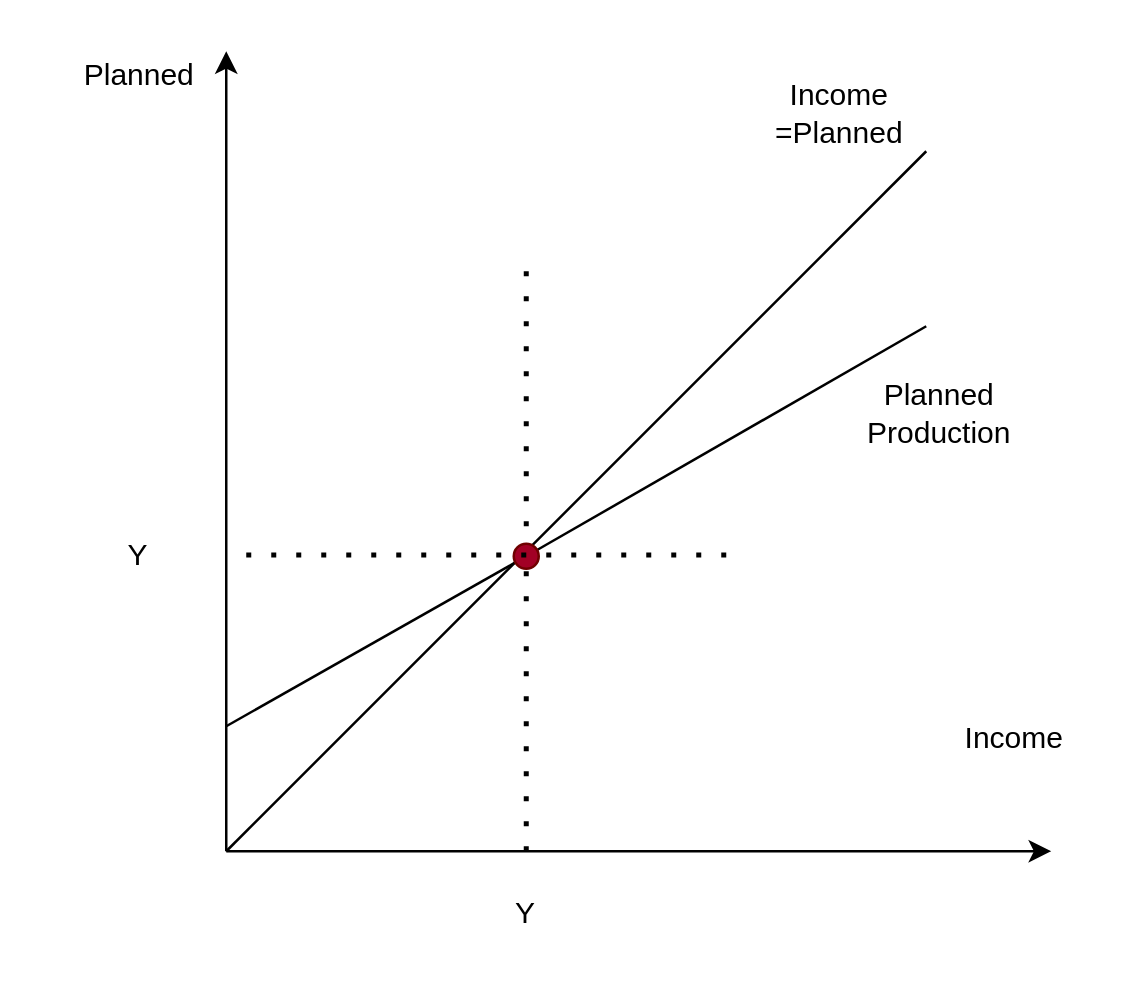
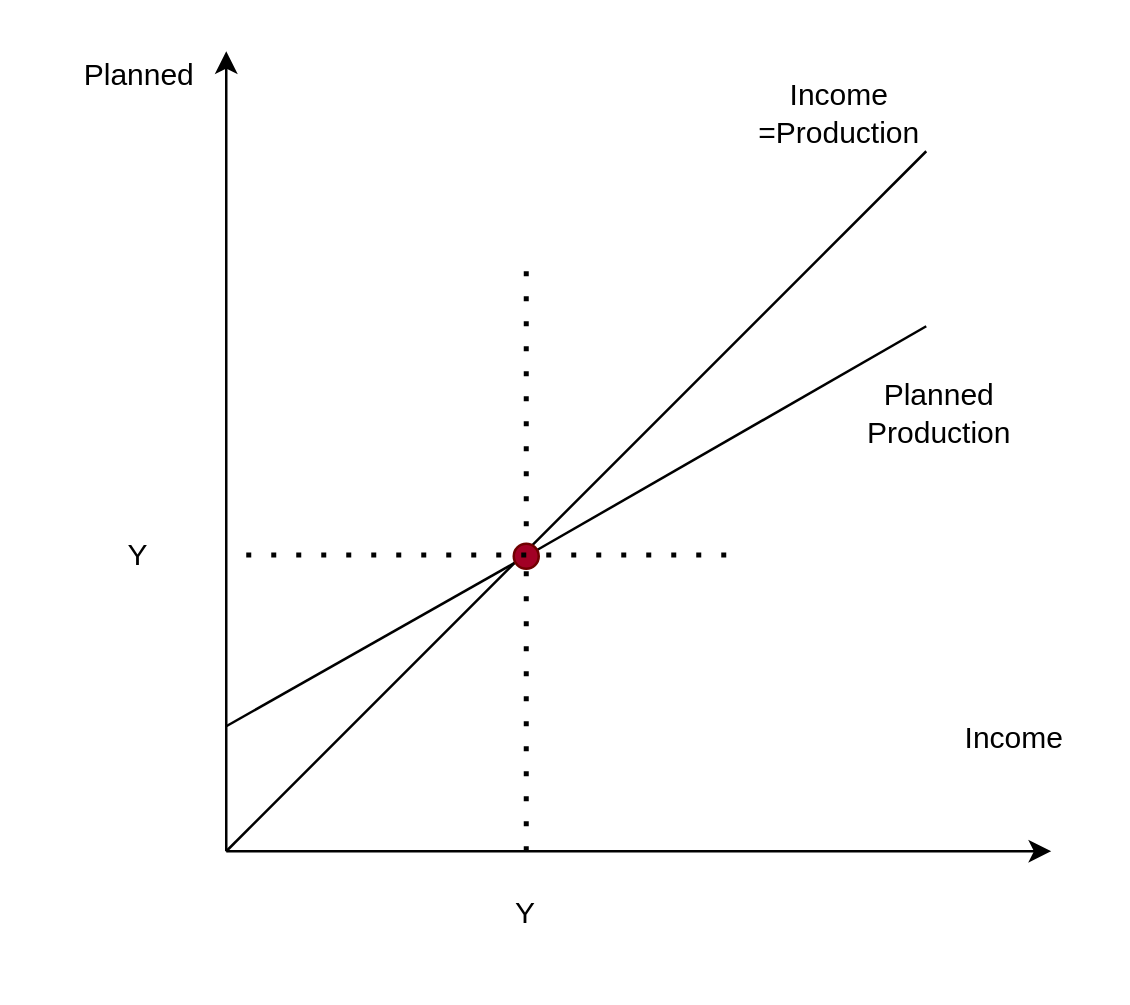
(840, 114) -> (840, 114)
